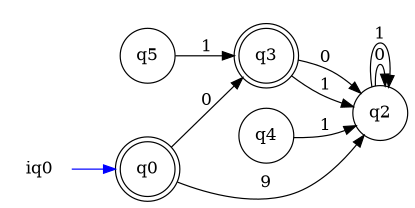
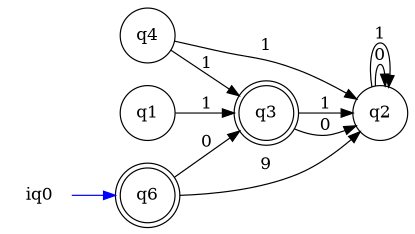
(148, 56) -> (148, 113)
none -> (200, 70)
(148, 169) -> (148, 195)
